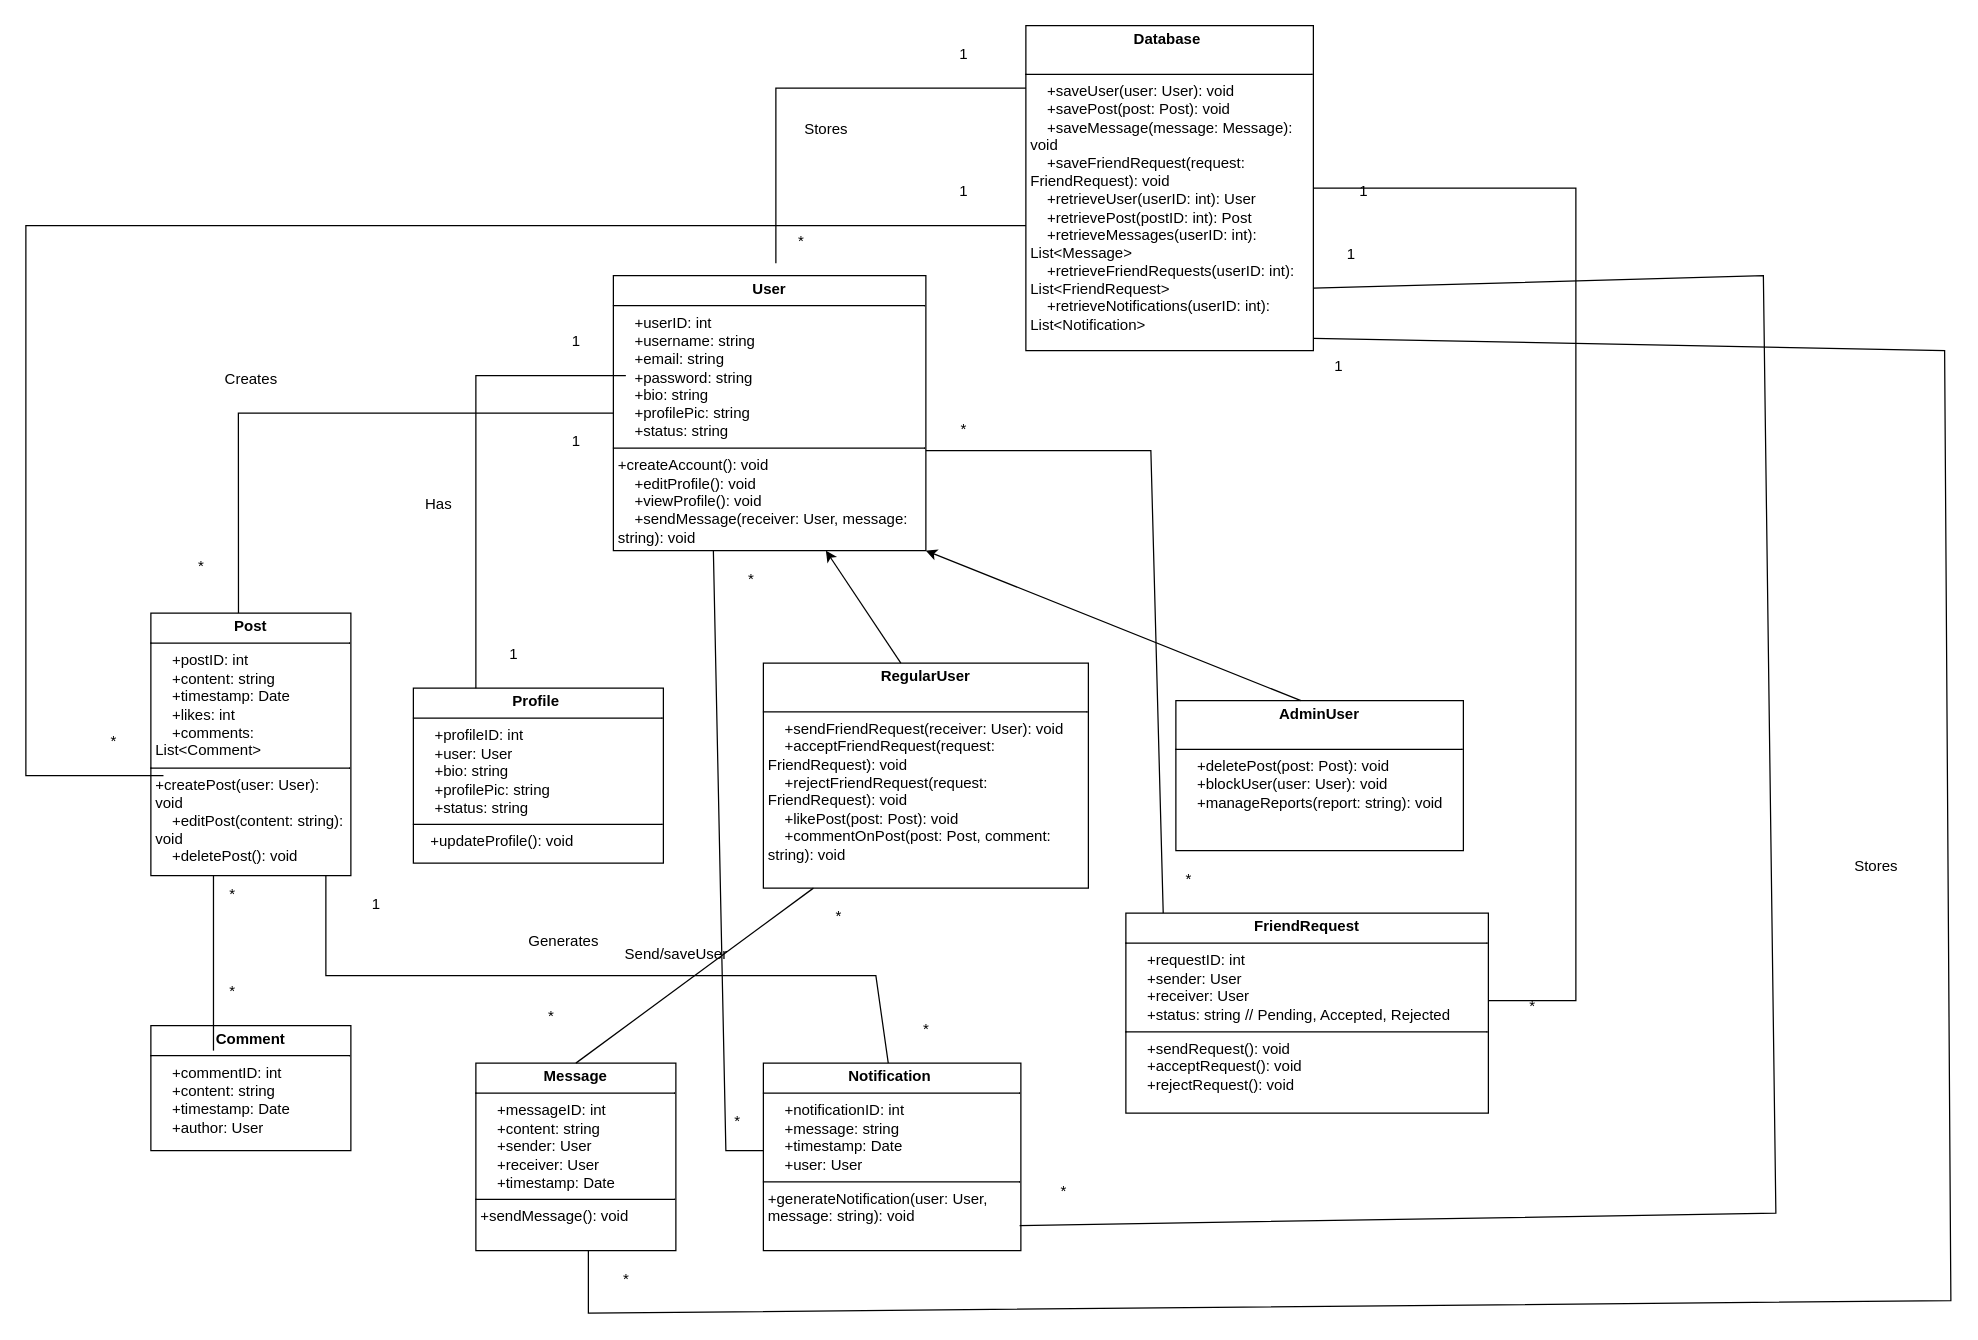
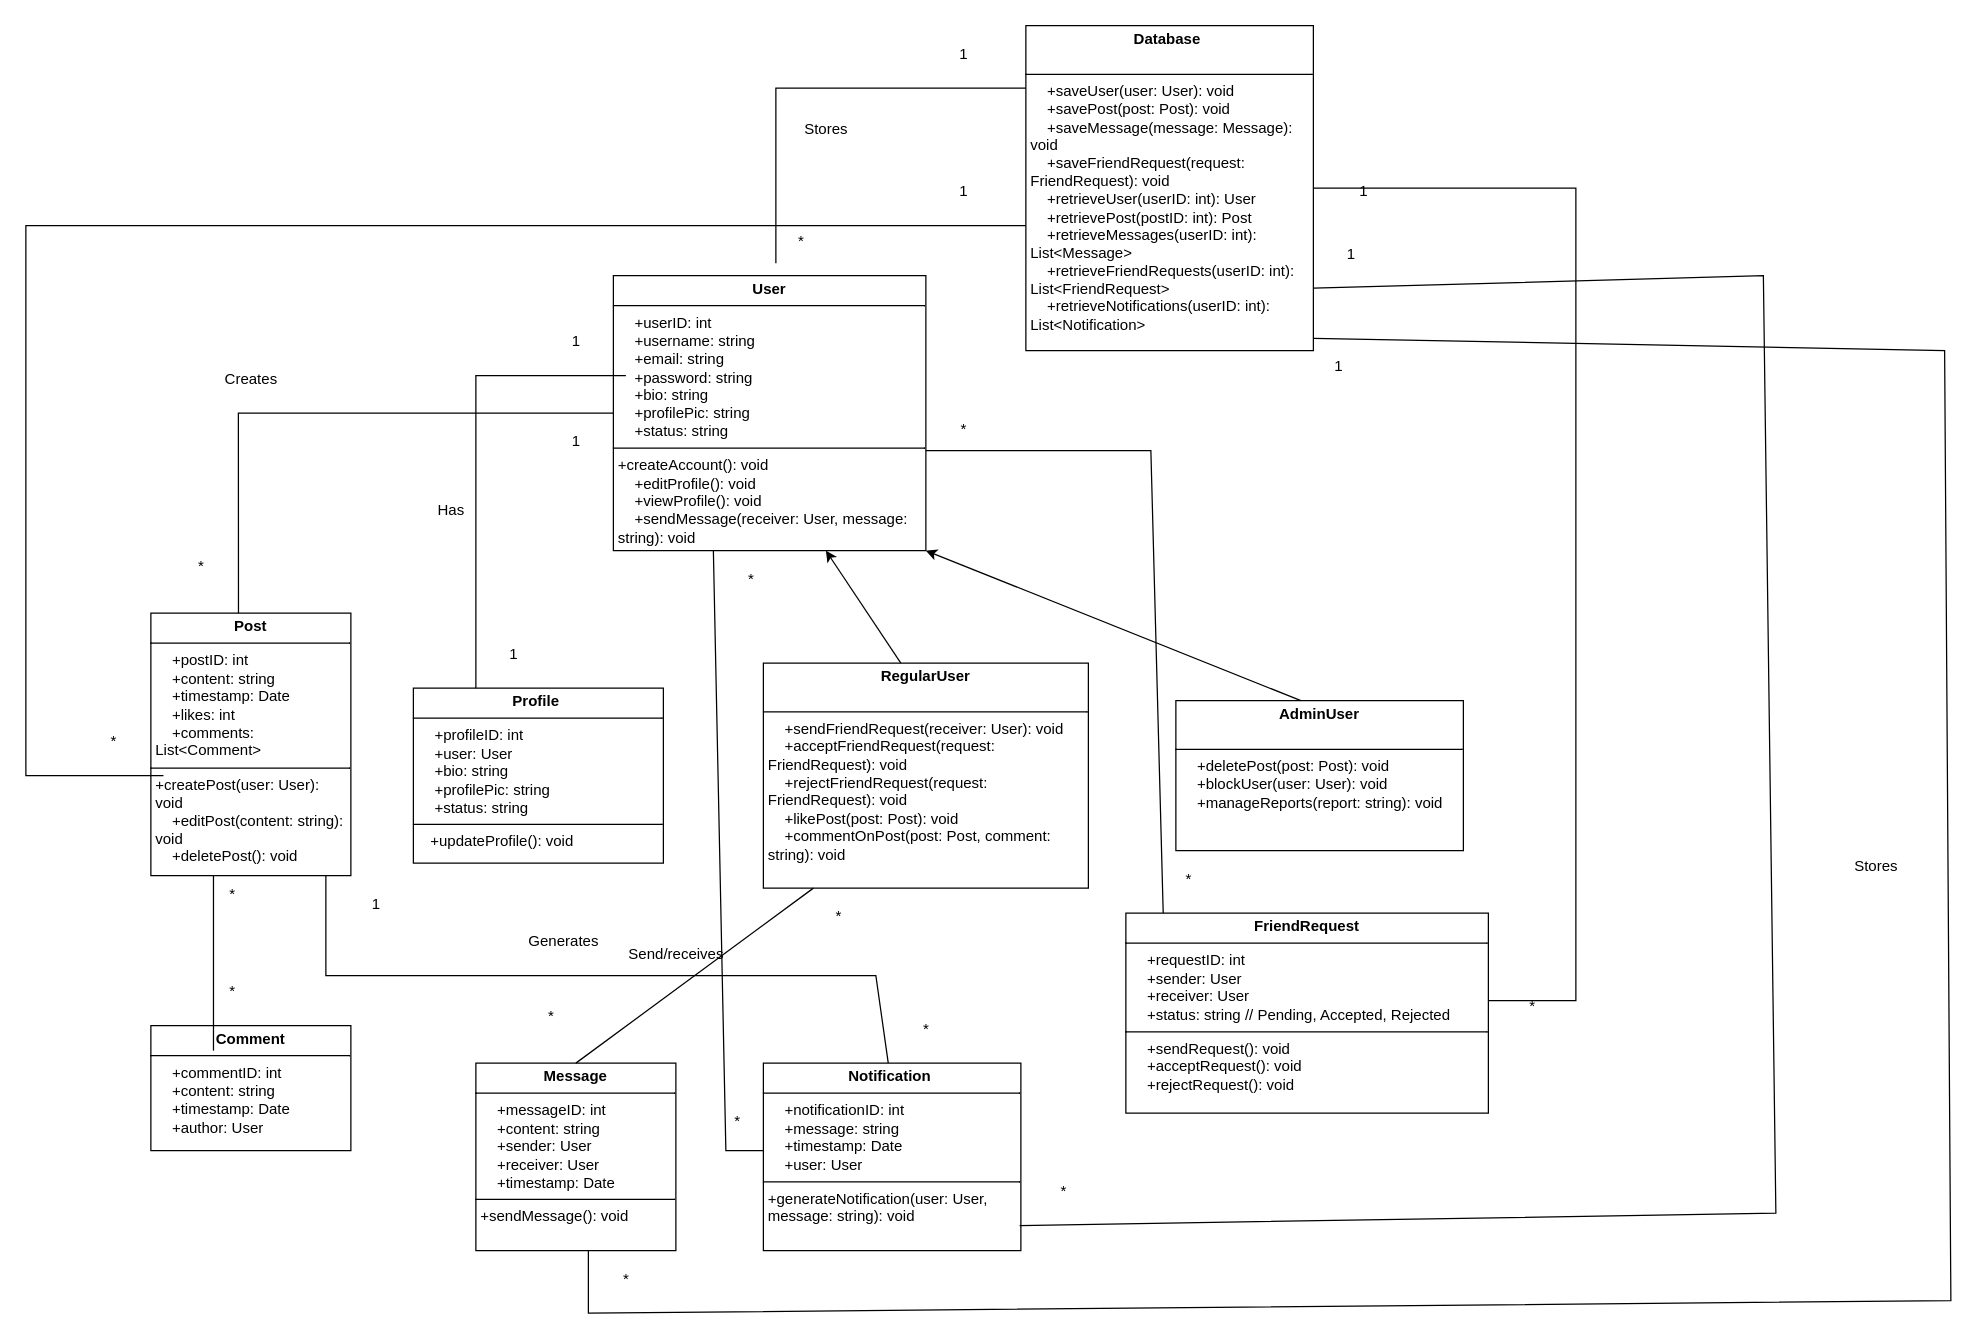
(438, 504) -> (451, 511)
(676, 954) -> (676, 954)
